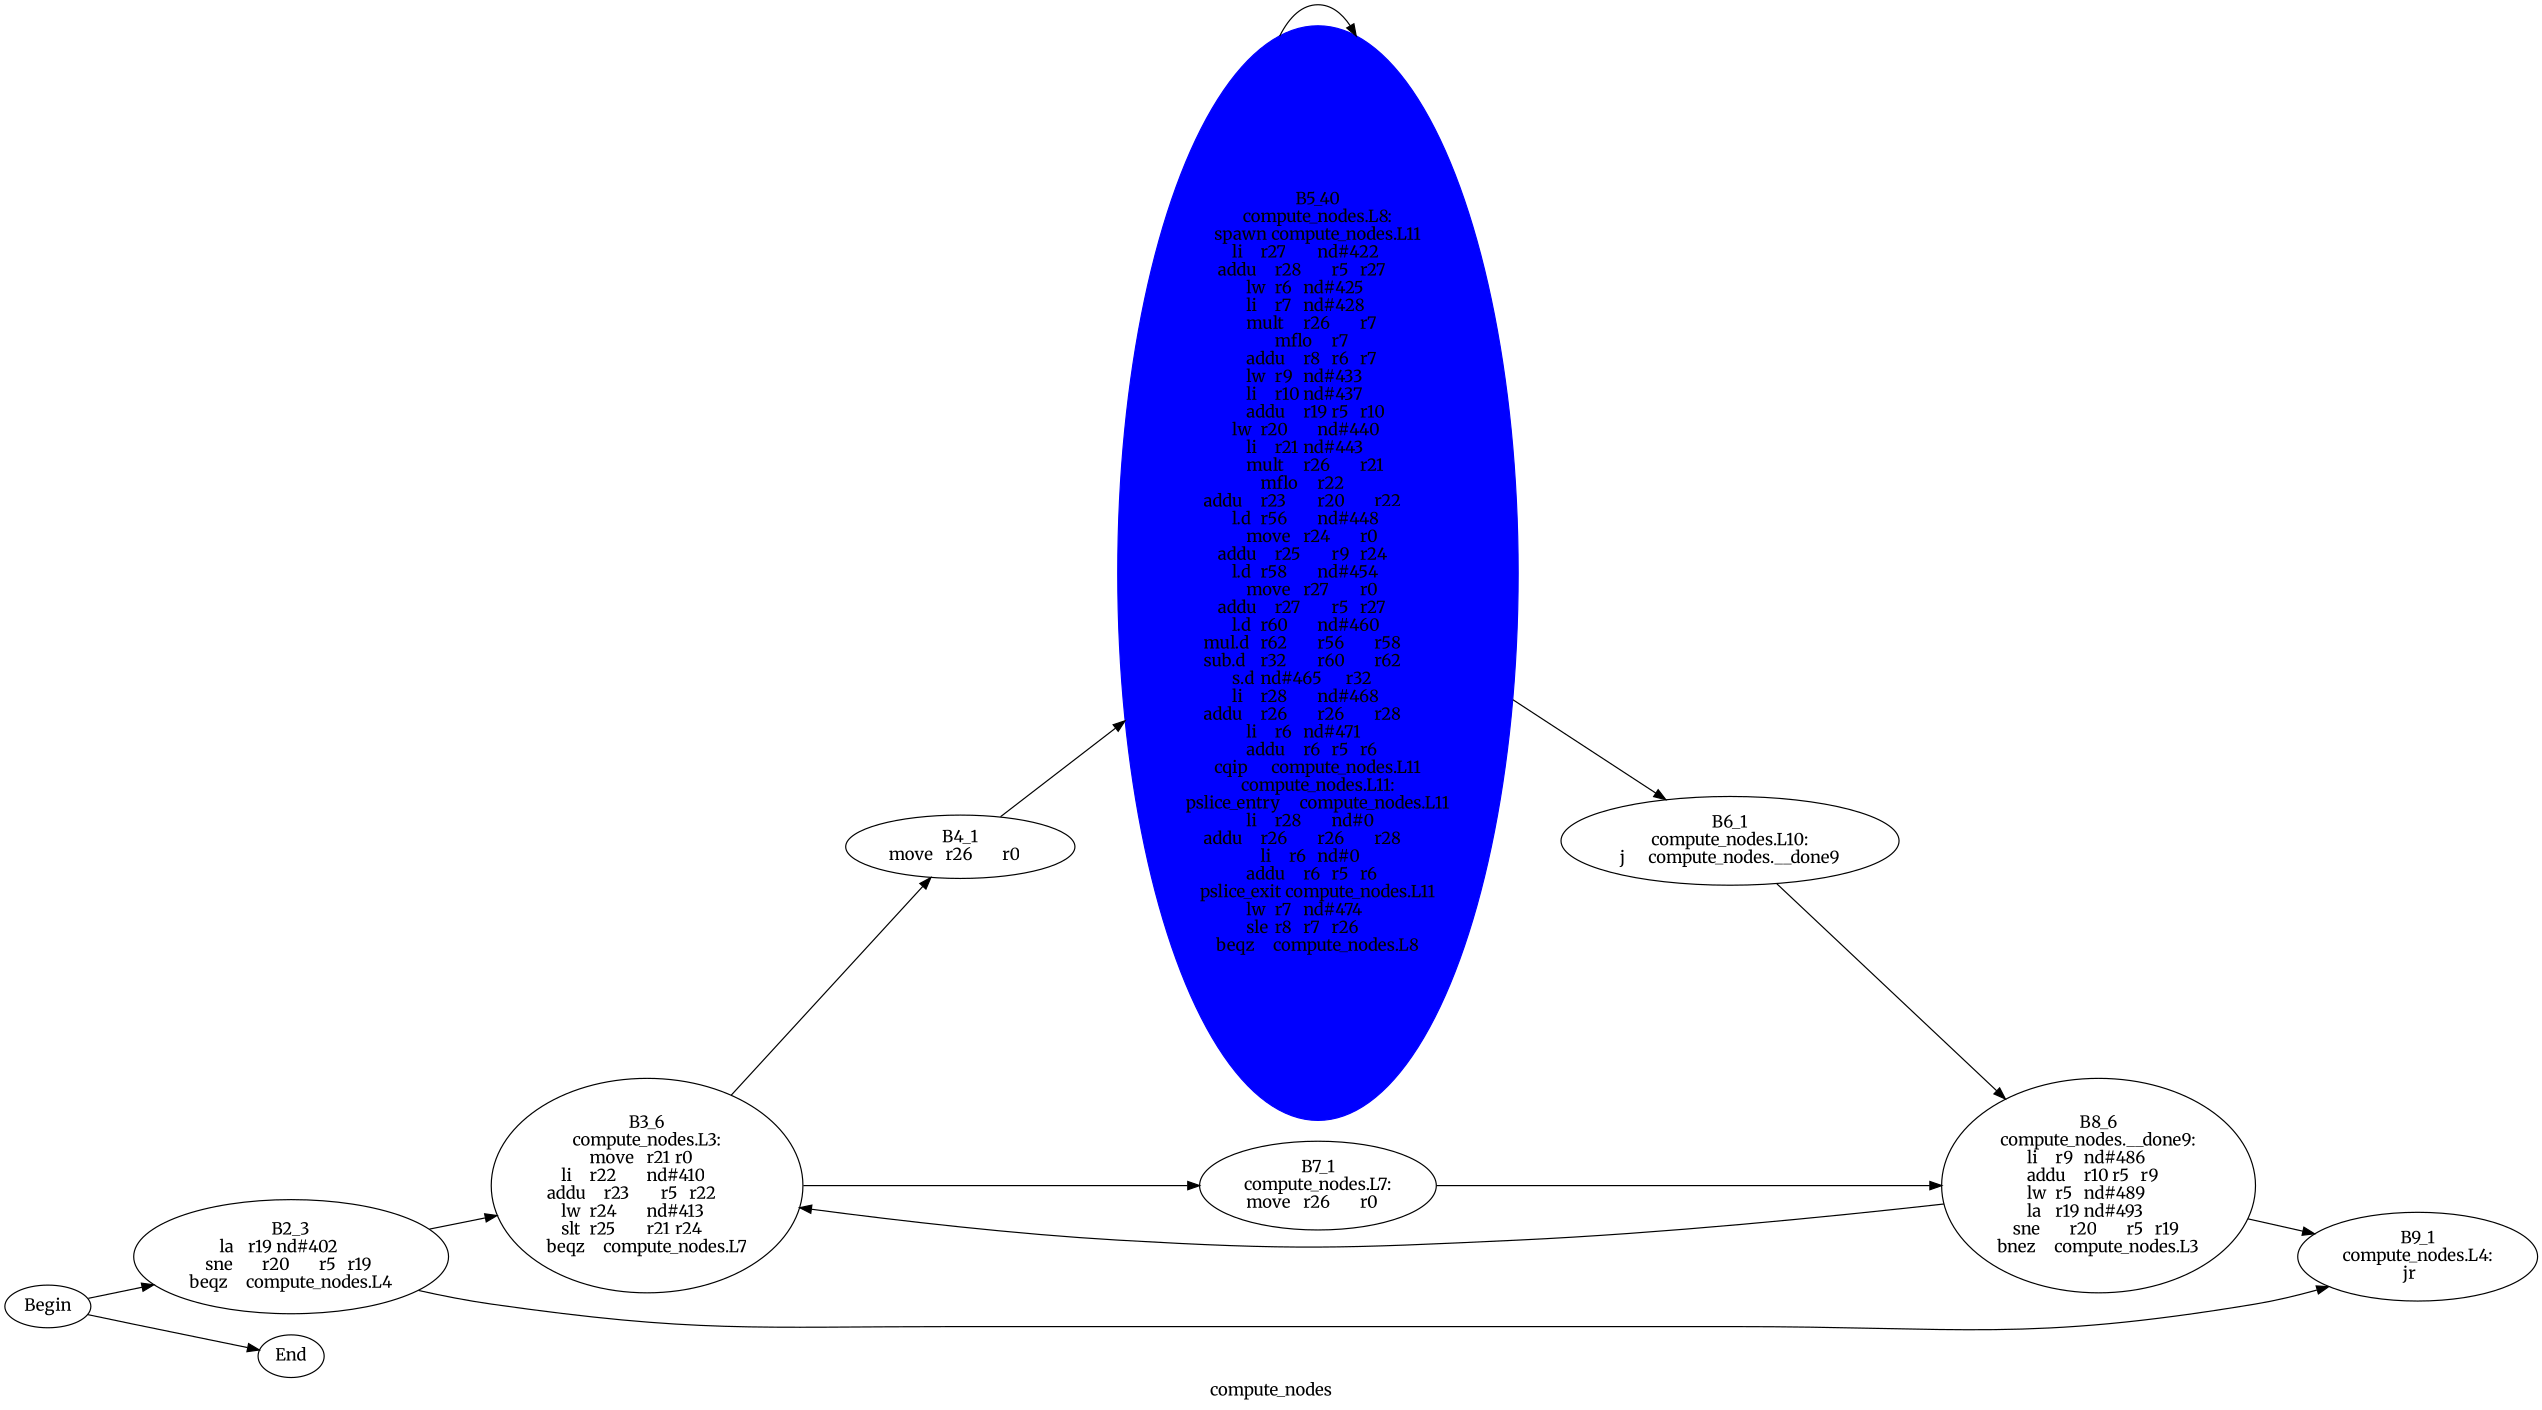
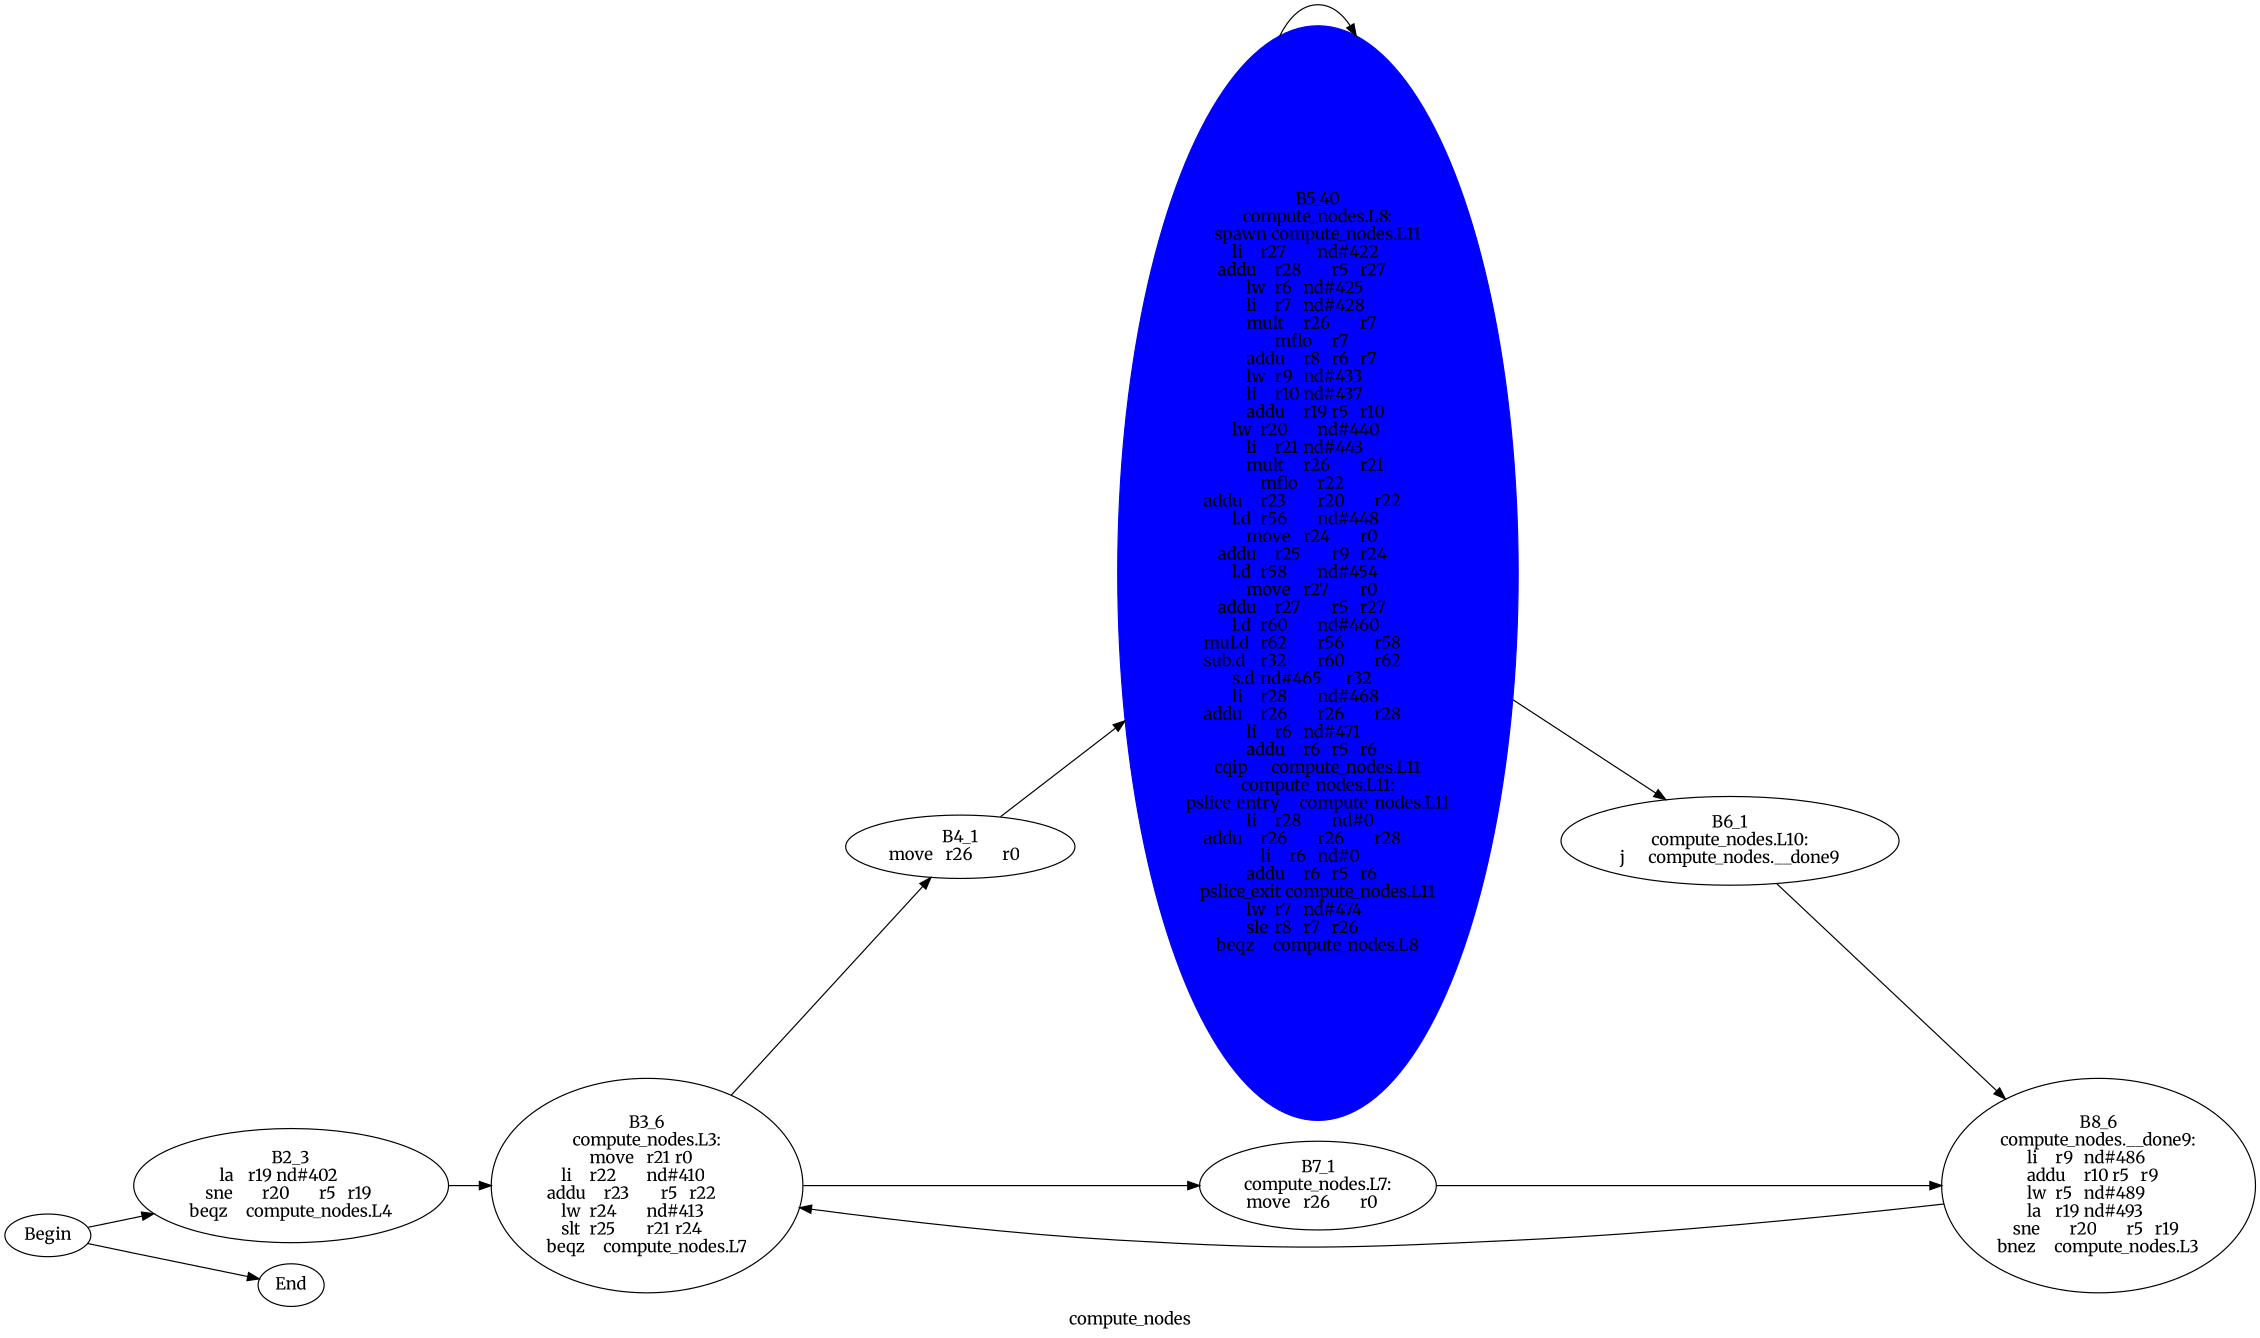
(2418, 1257) -> none
